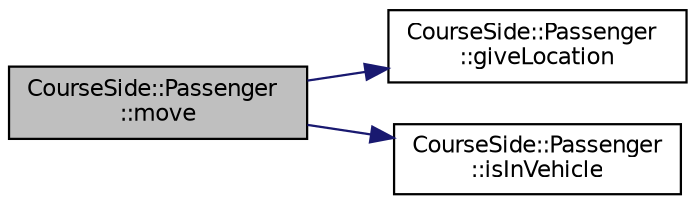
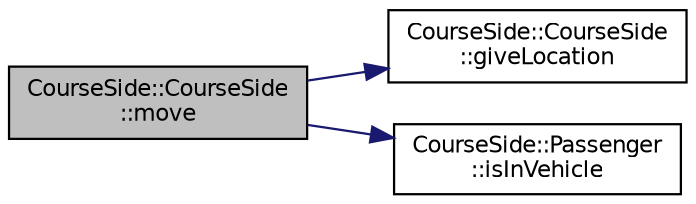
(537, 46) -> (537, 46)
(158, 103) -> (158, 103)
